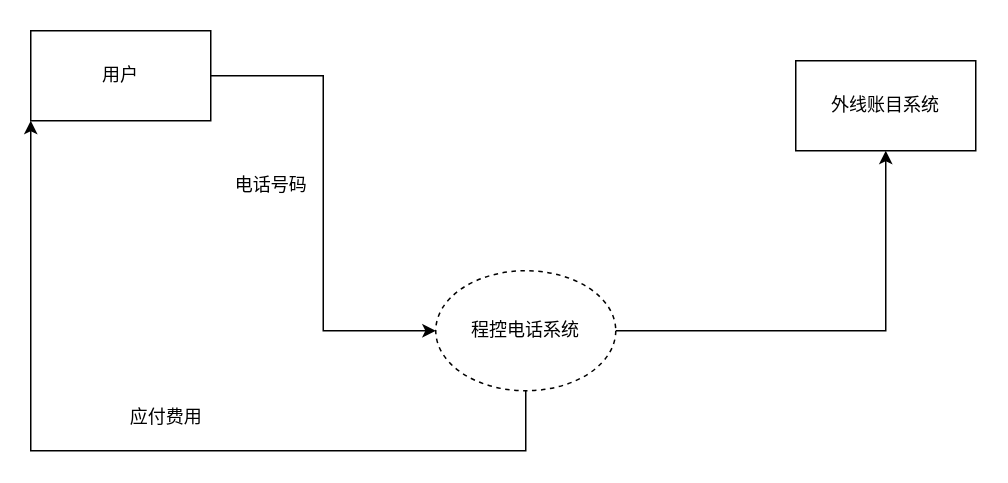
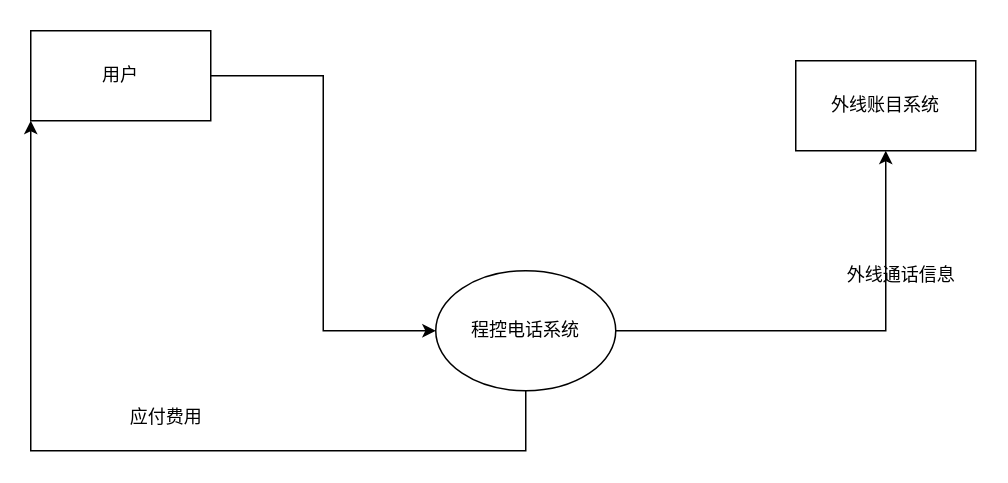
(271, 185) -> none
none -> (901, 275)
(526, 331) -> (526, 331)
